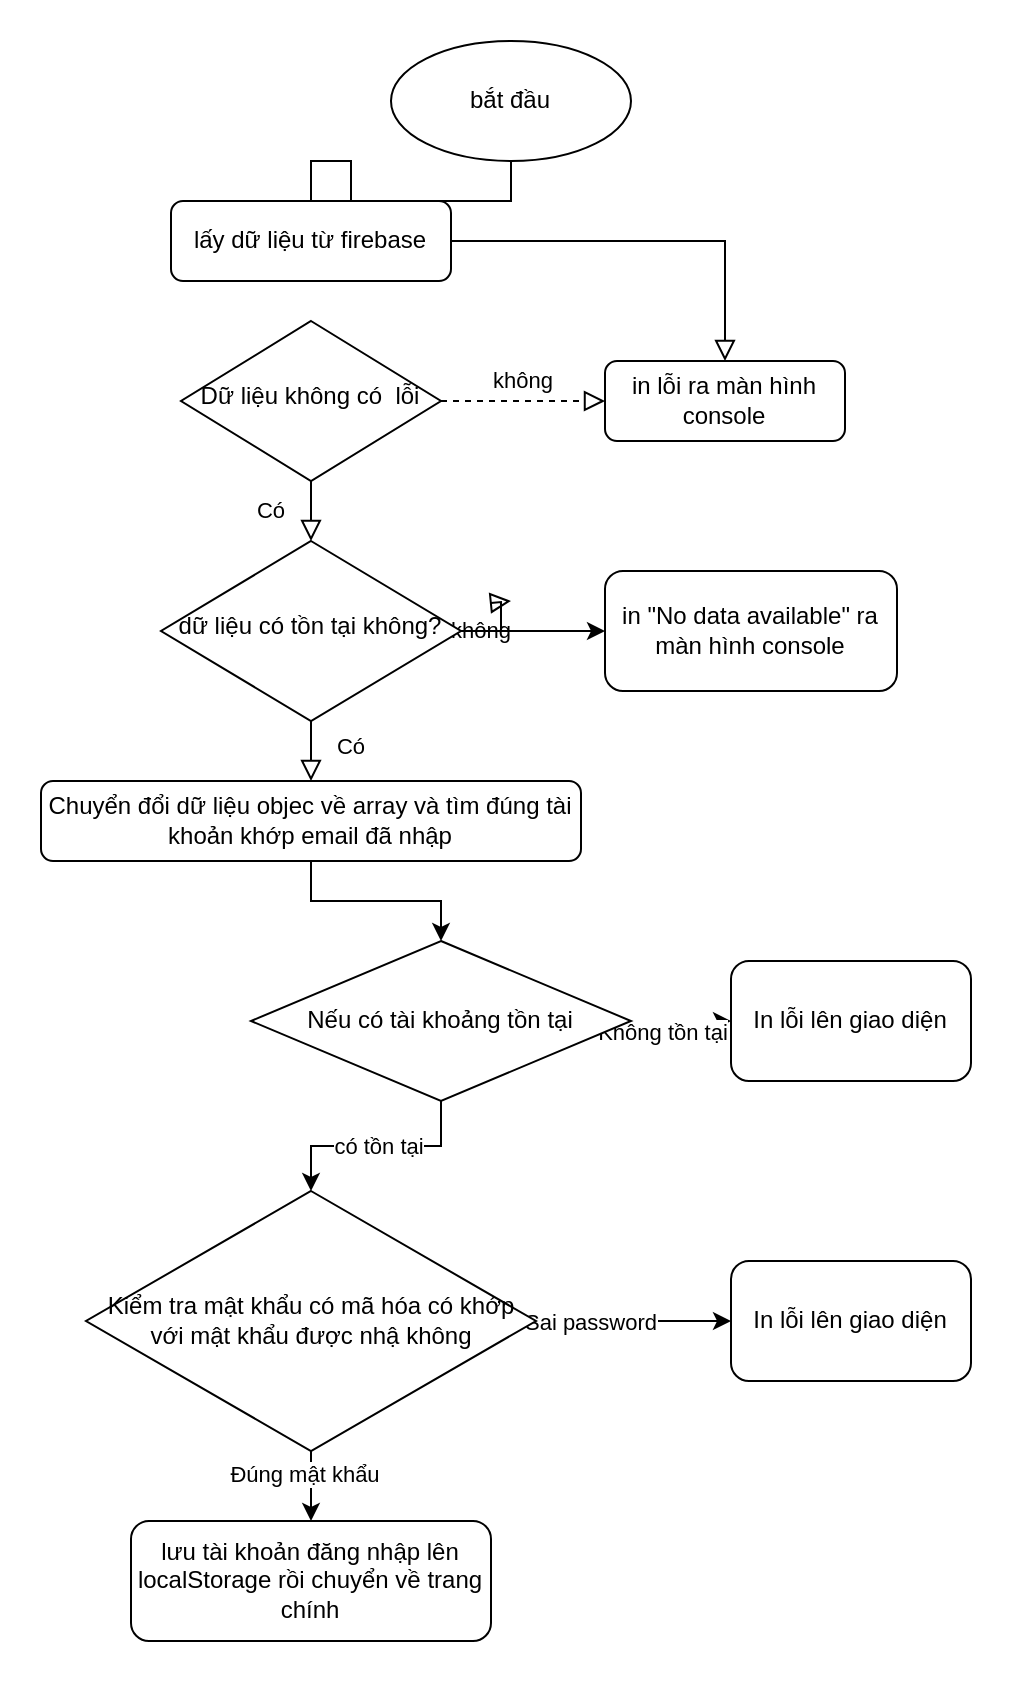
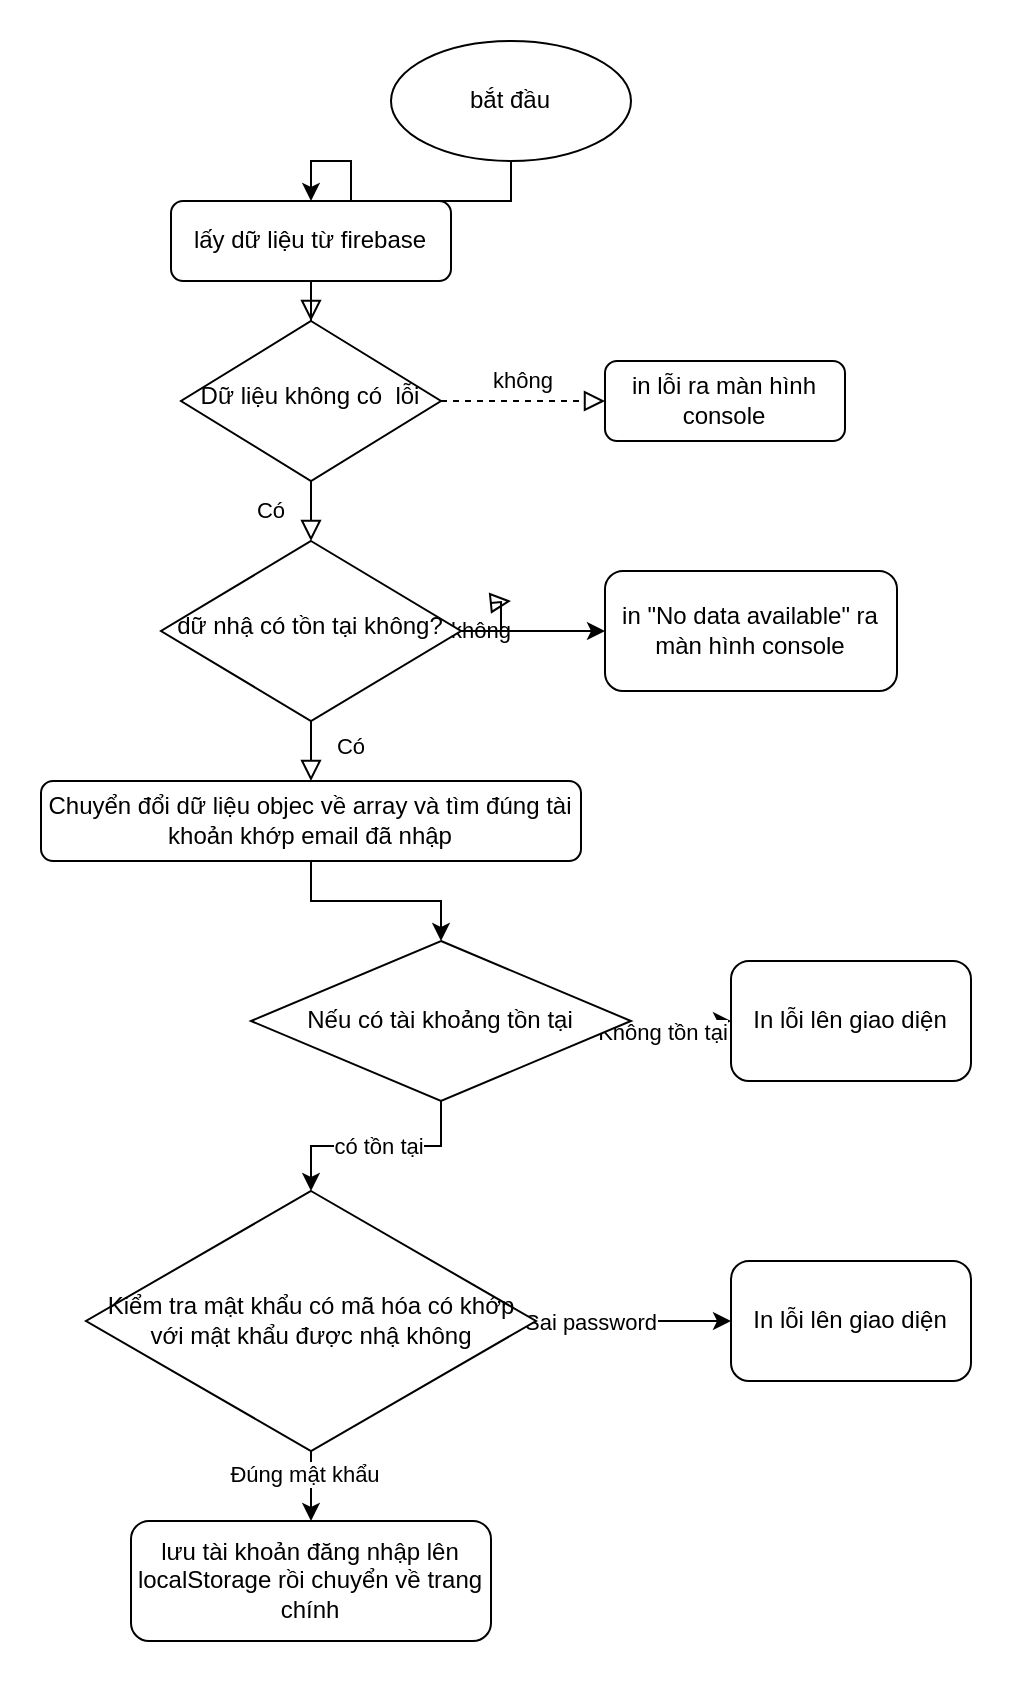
(311, 191) -> (311, 186)
(637, 241) -> (311, 312)
(311, 627) -> (311, 627)
